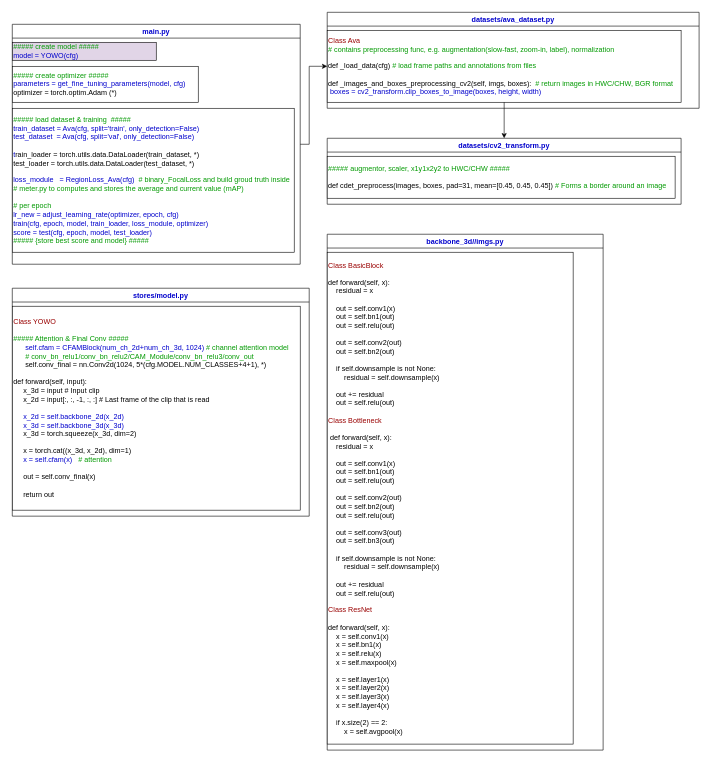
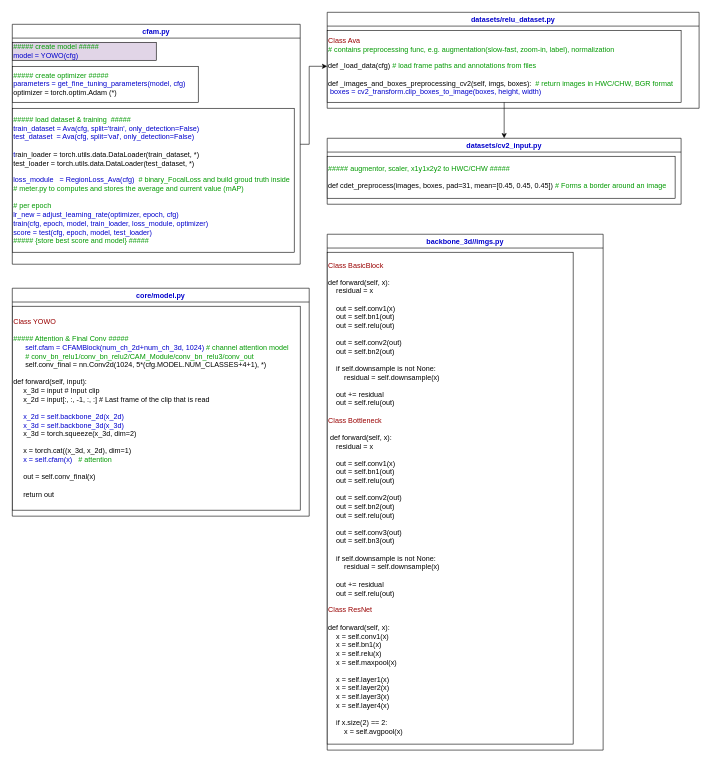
(513, 20) -> (513, 20)
(156, 32) -> (156, 32)
(504, 146) -> (504, 146)
(161, 296) -> (161, 296)
